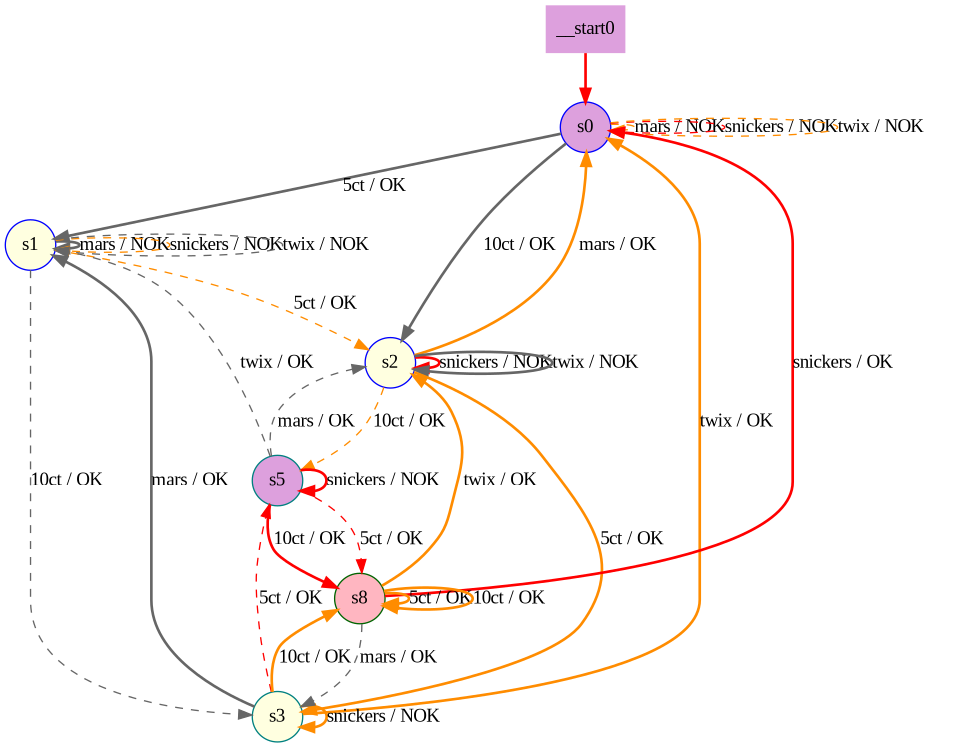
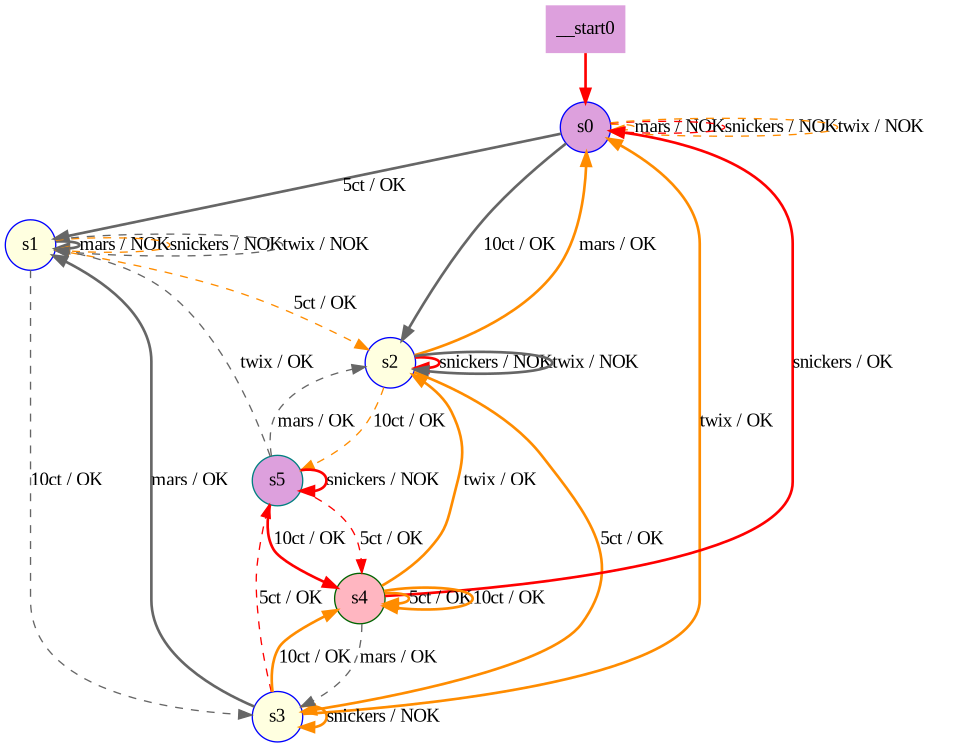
(360, 599) -> (360, 599)
(278, 717) -> (278, 717)
